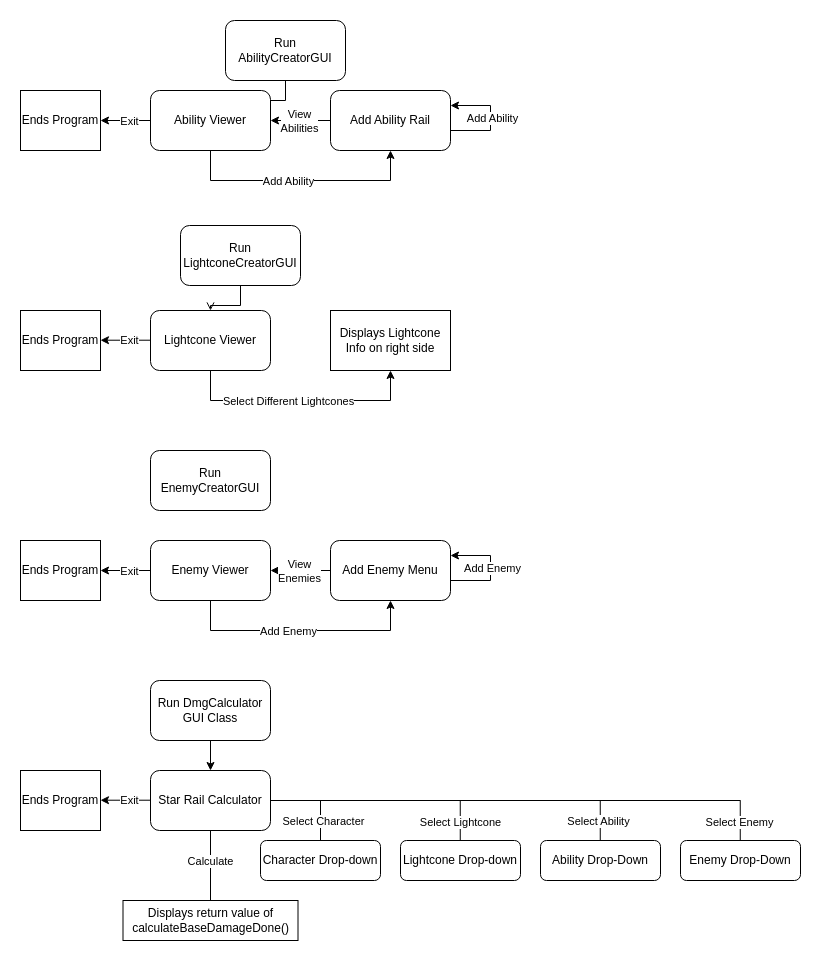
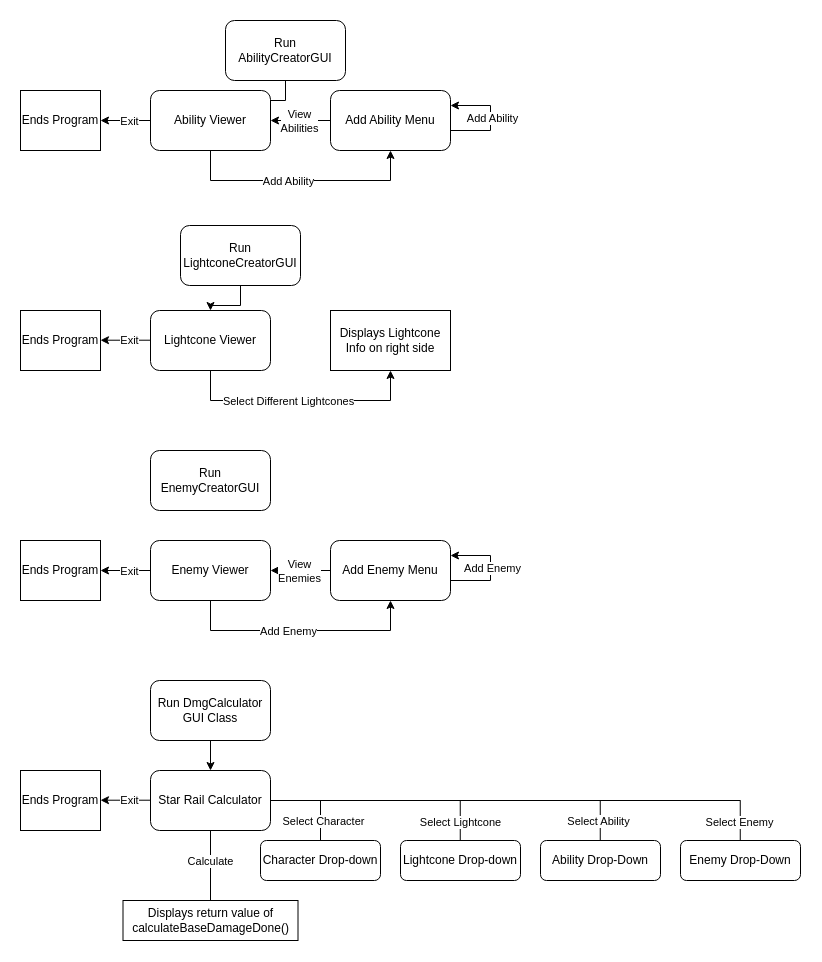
(391, 121) -> (391, 121)
(212, 306) -> (212, 306)
